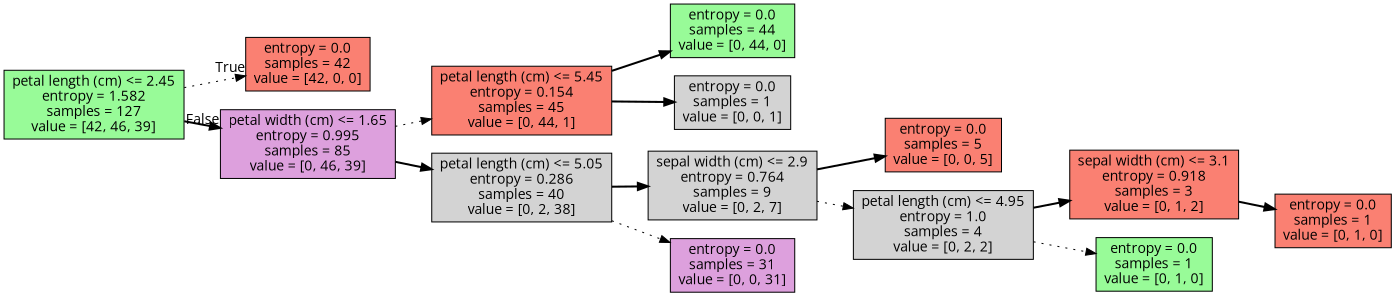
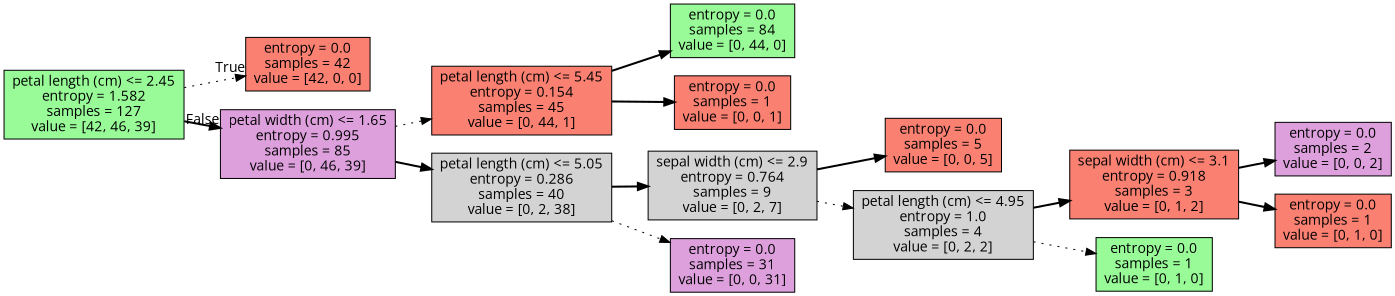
(733, 31) -> (733, 31)
(733, 103) -> (733, 103)
none -> (1333, 149)
